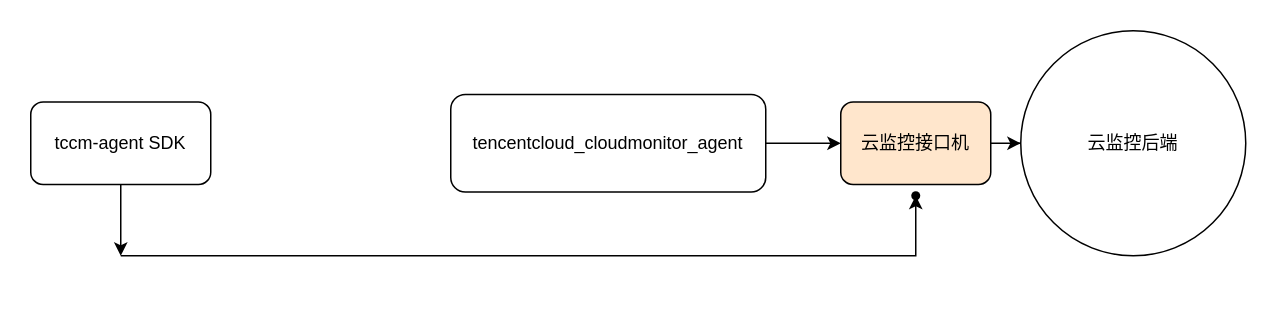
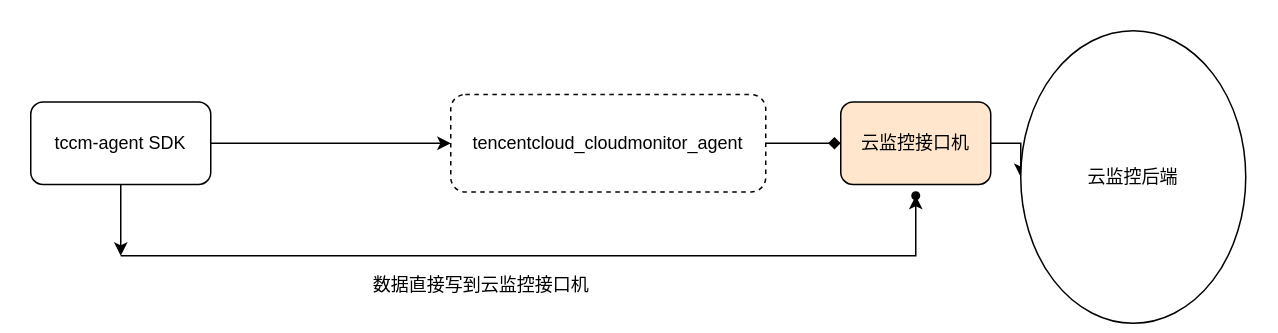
none -> (326, 143)
(608, 143) -> (608, 143)
(829, 143) -> (828, 143)
(1133, 143) -> (1133, 177)
none -> (481, 286)
